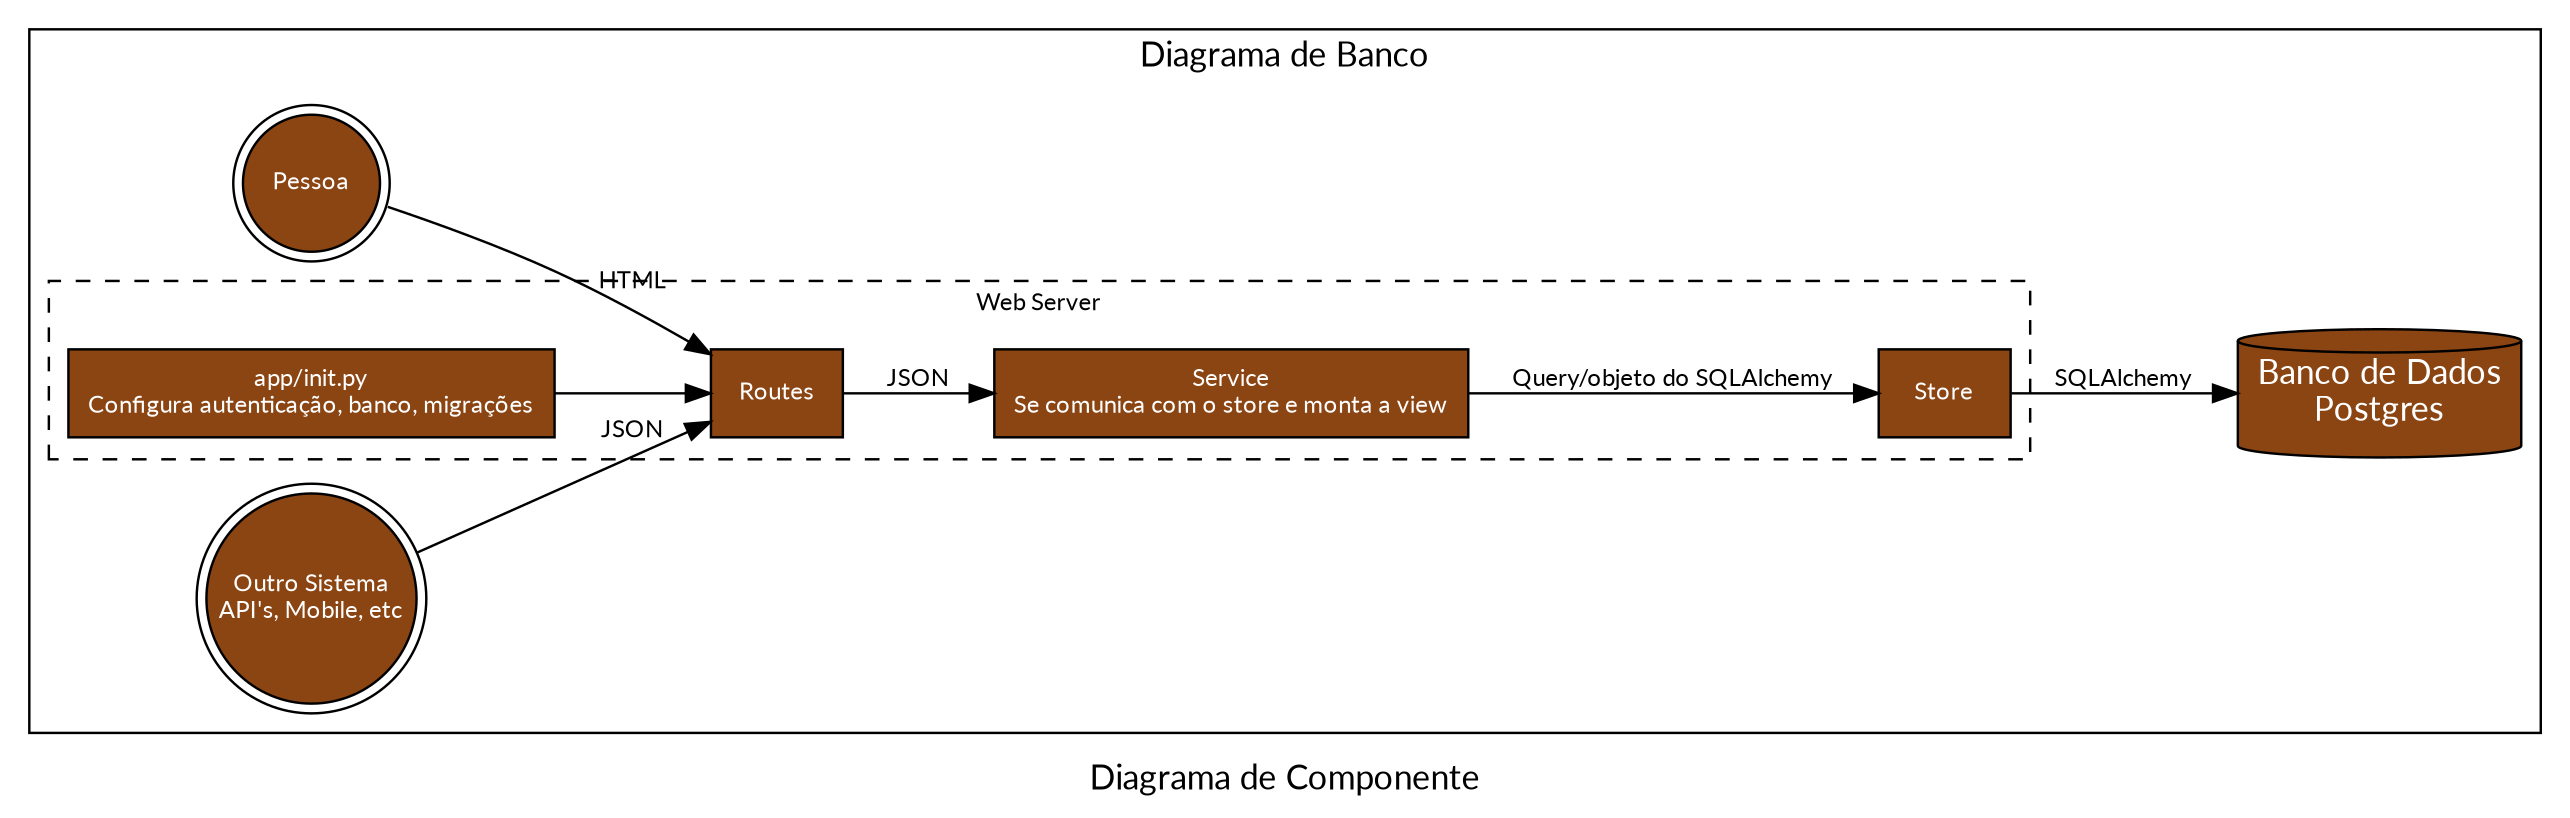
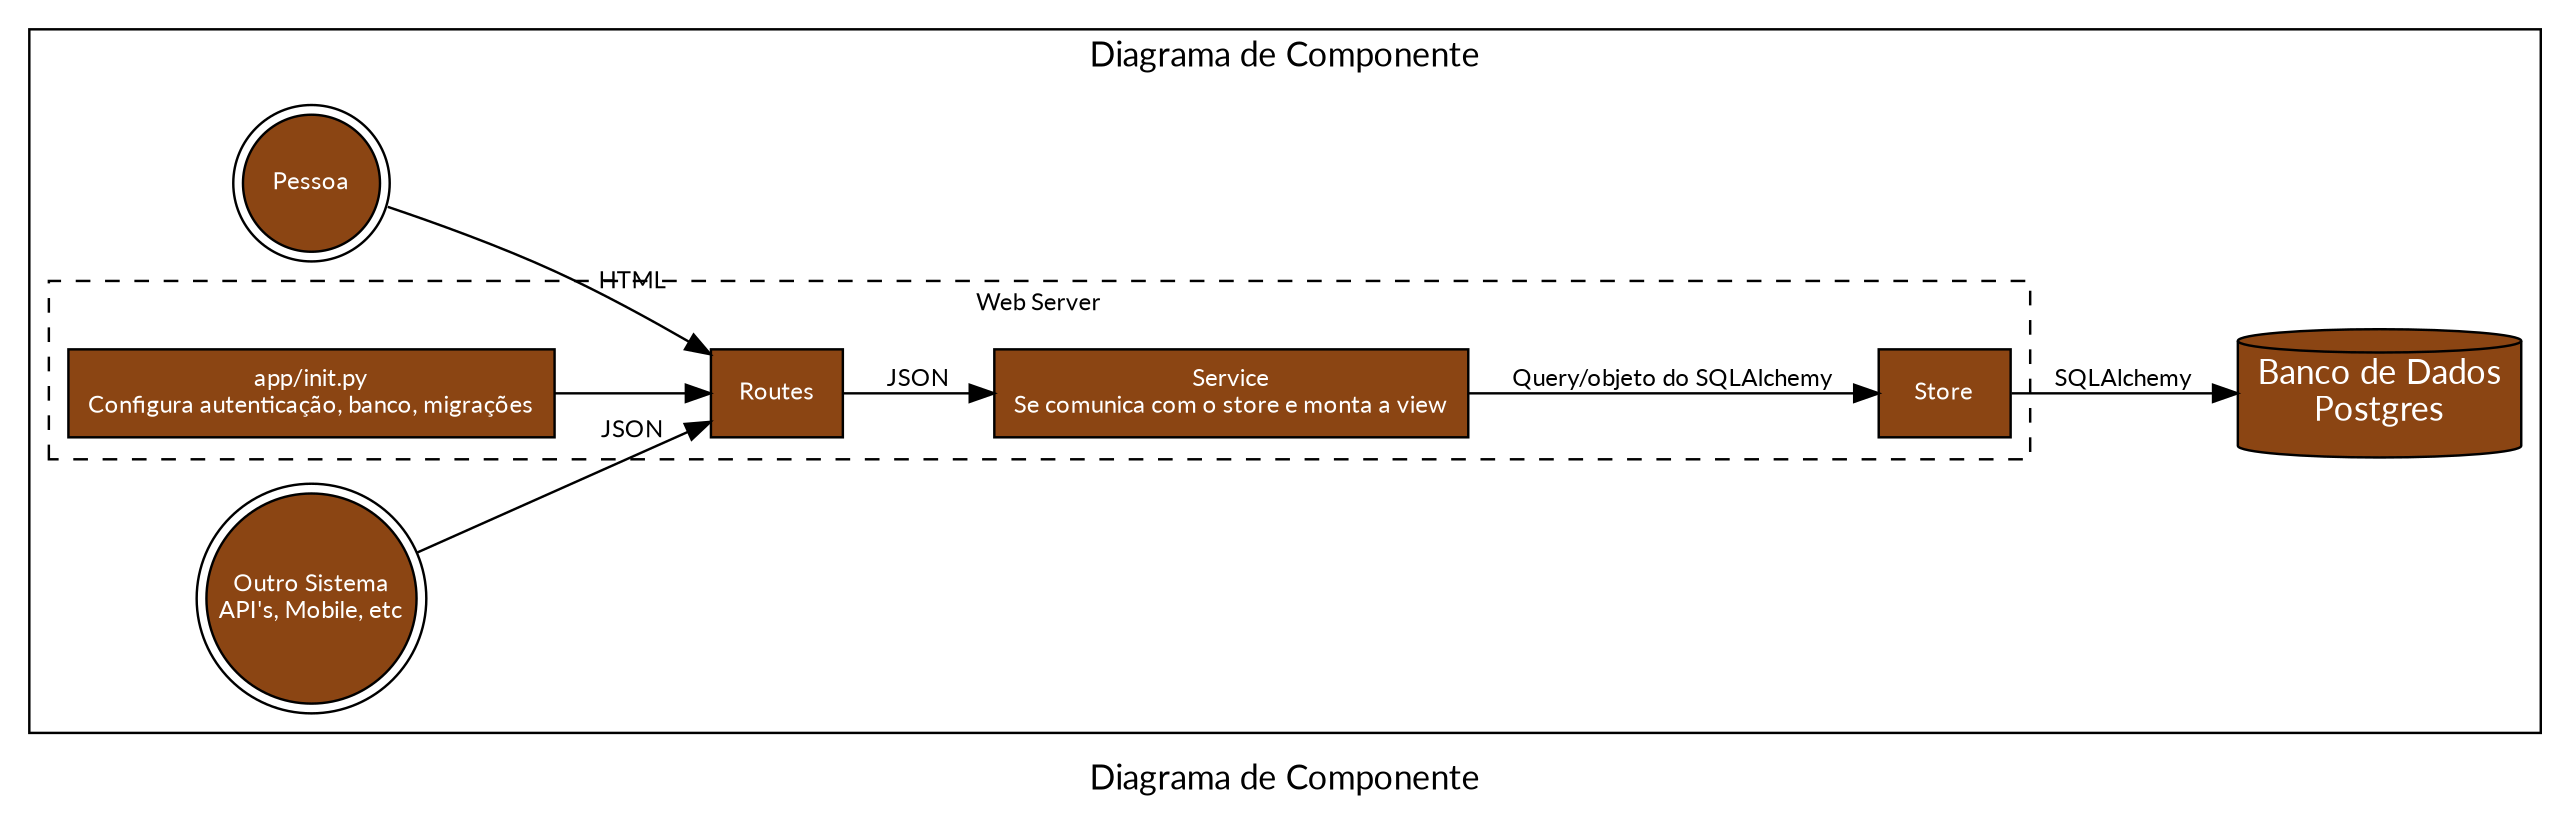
(1285, 57) -> (1285, 57)
